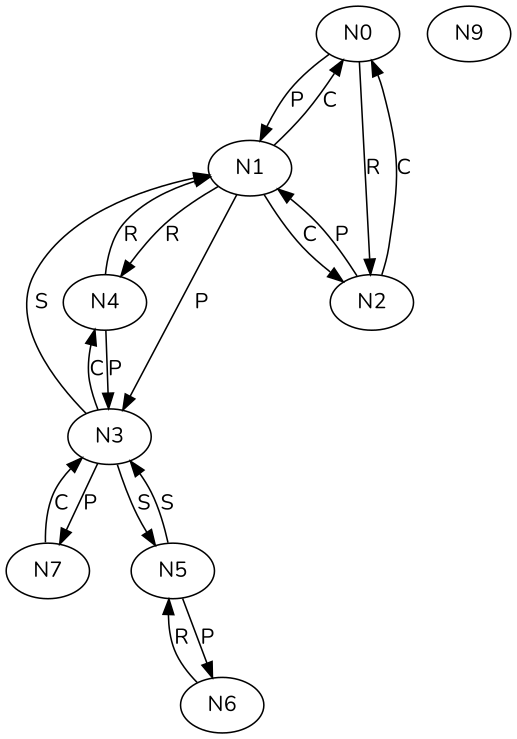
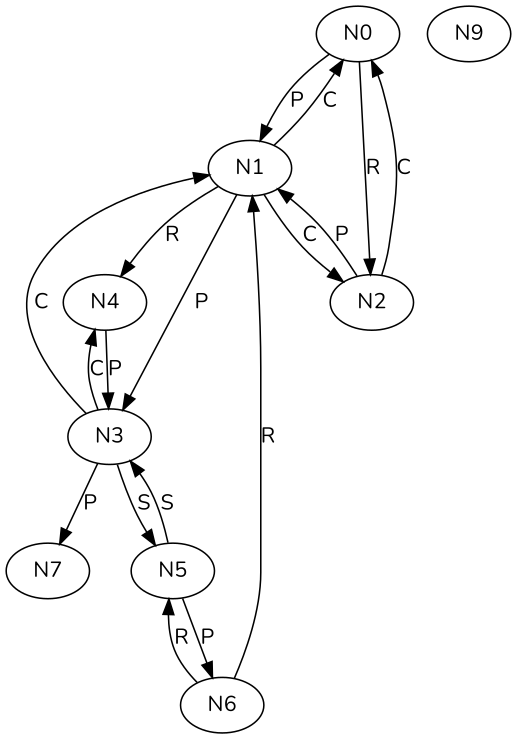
(134, 213) -> (261, 447)
(42, 302) -> (42, 302)
(50, 503) -> none
